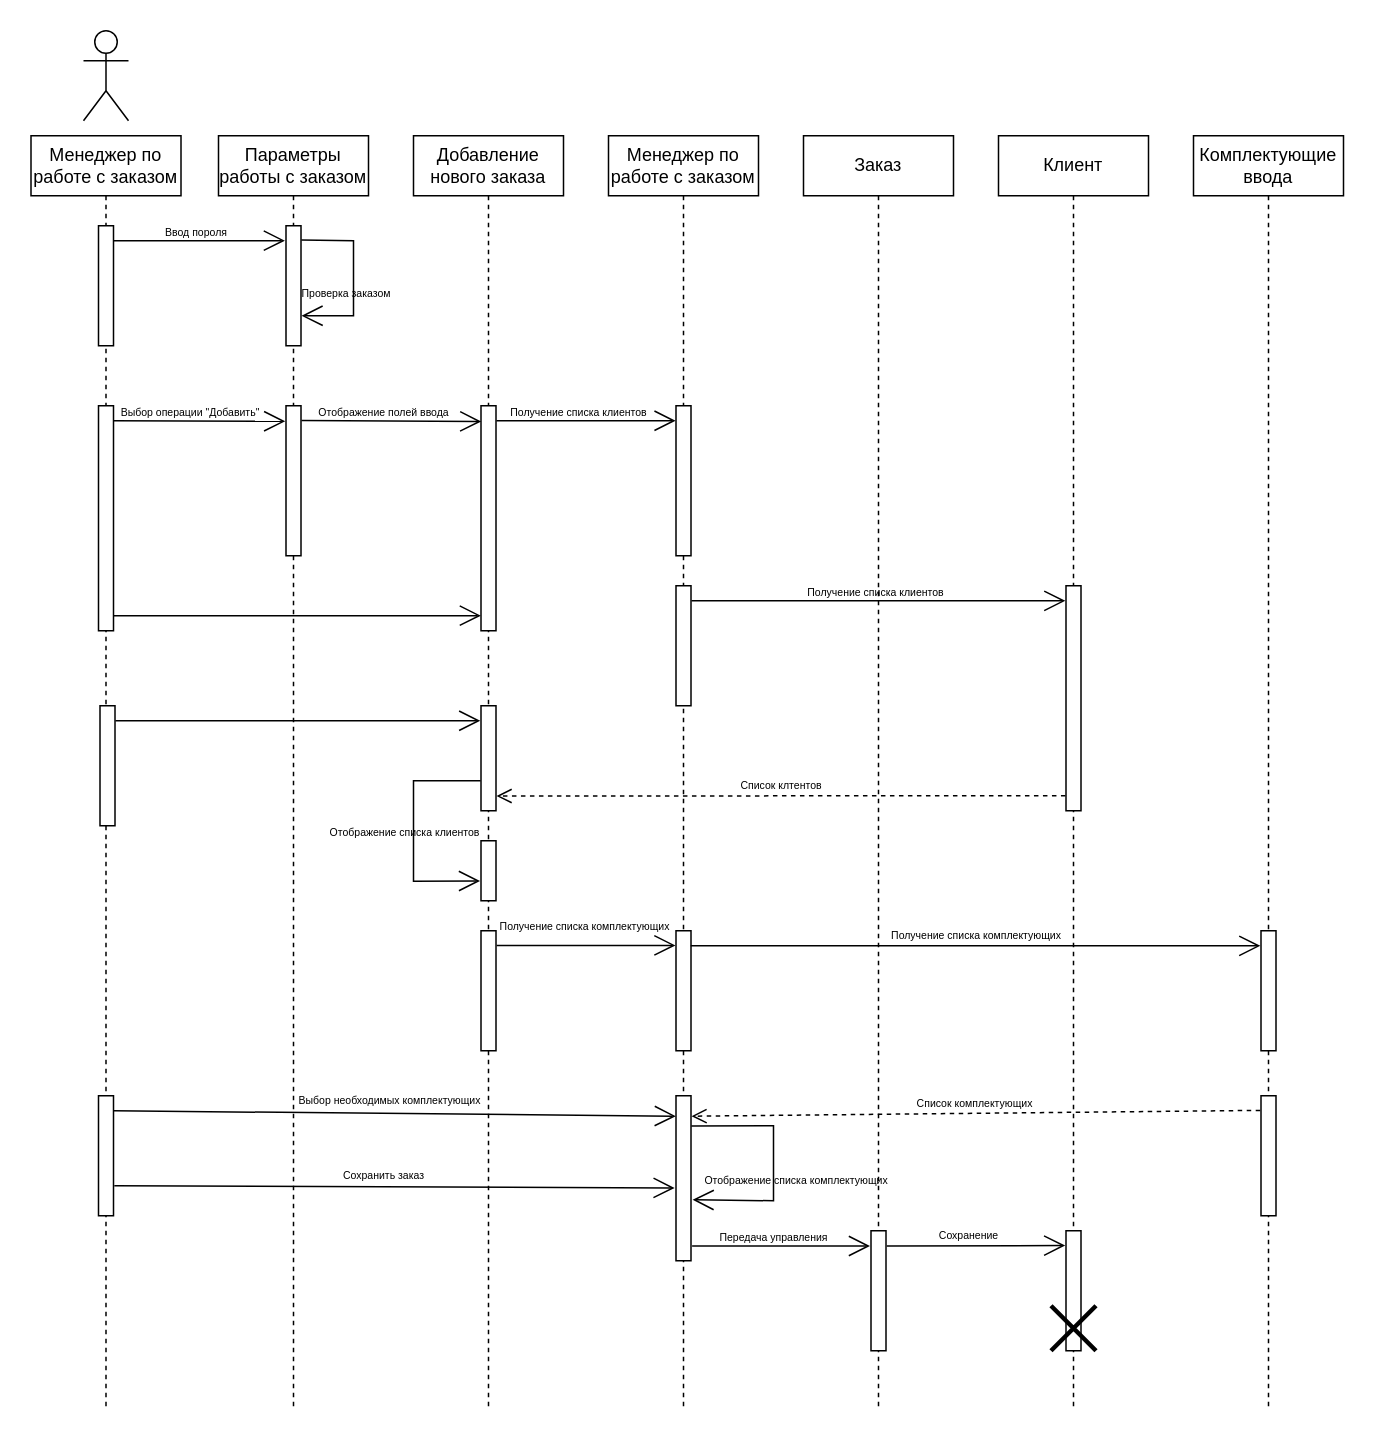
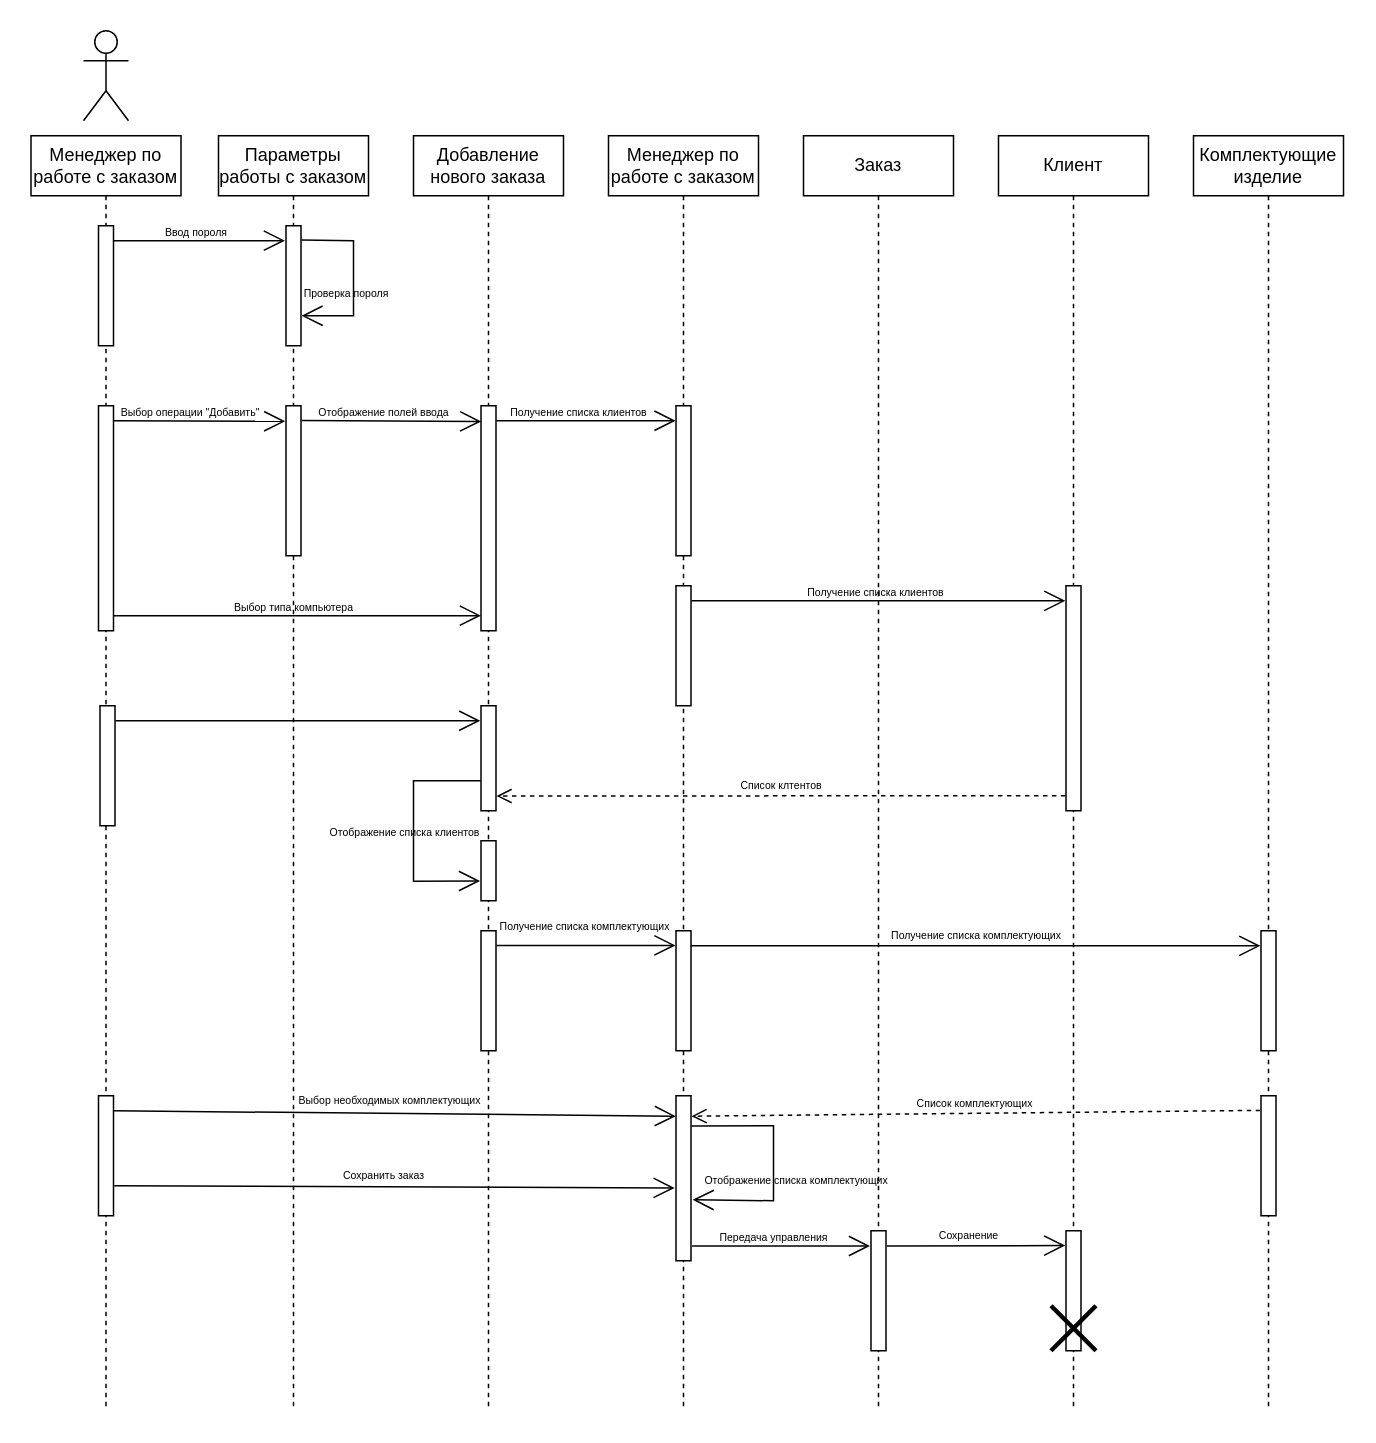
(1268, 166) -> (1268, 166)
(347, 292) -> (347, 292)
none -> (293, 608)
